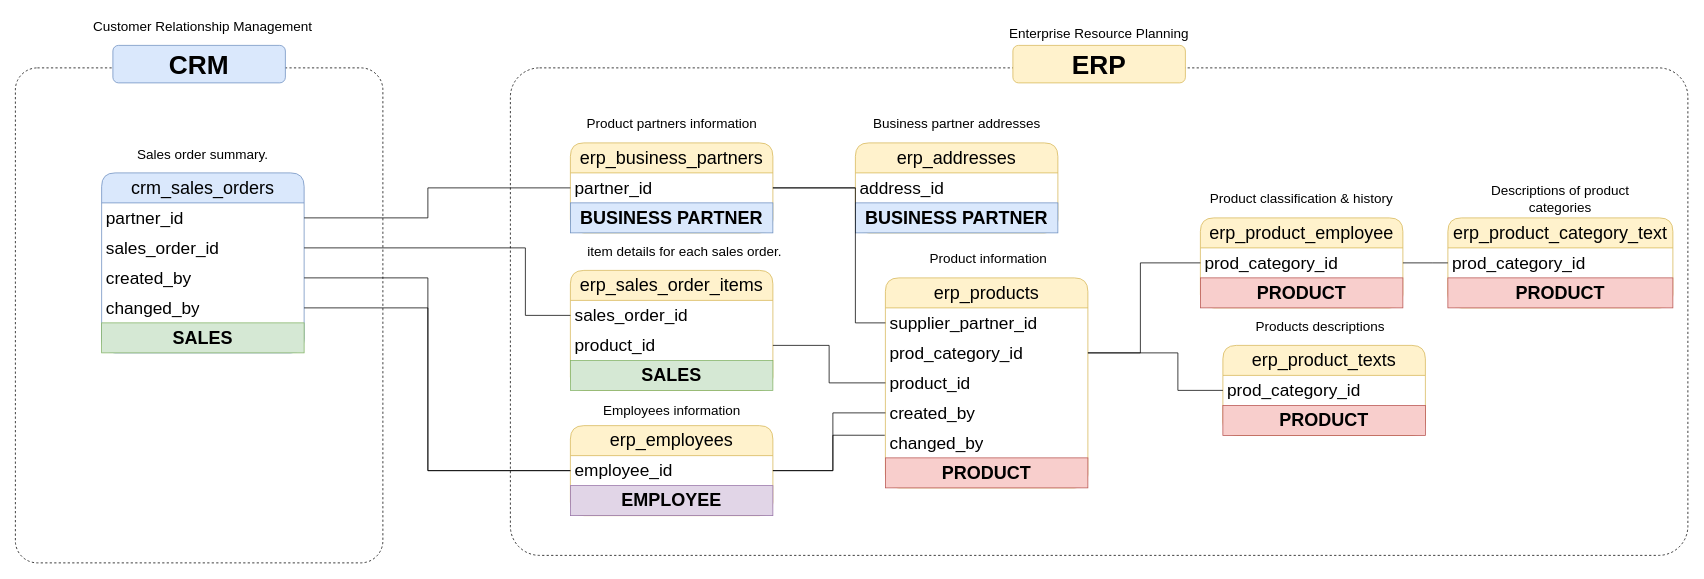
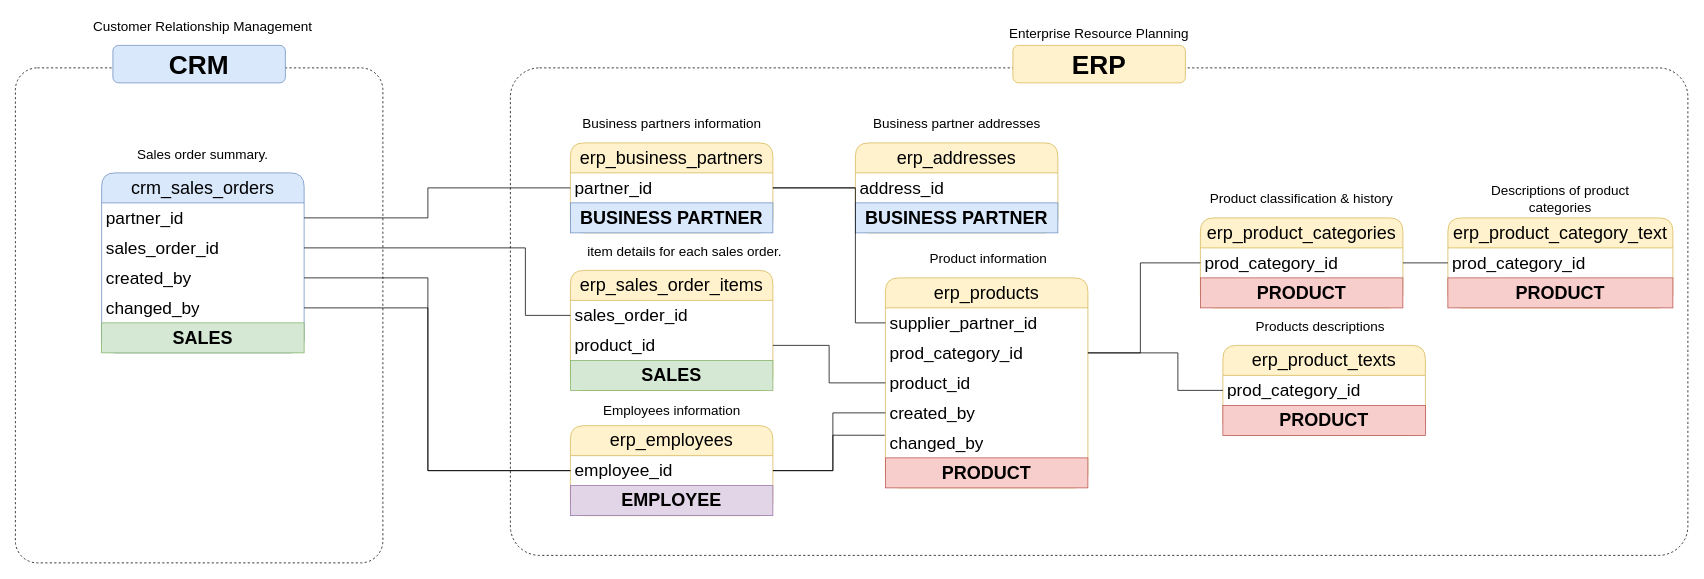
(672, 124) -> (672, 124)
(1302, 233) -> (1302, 233)
